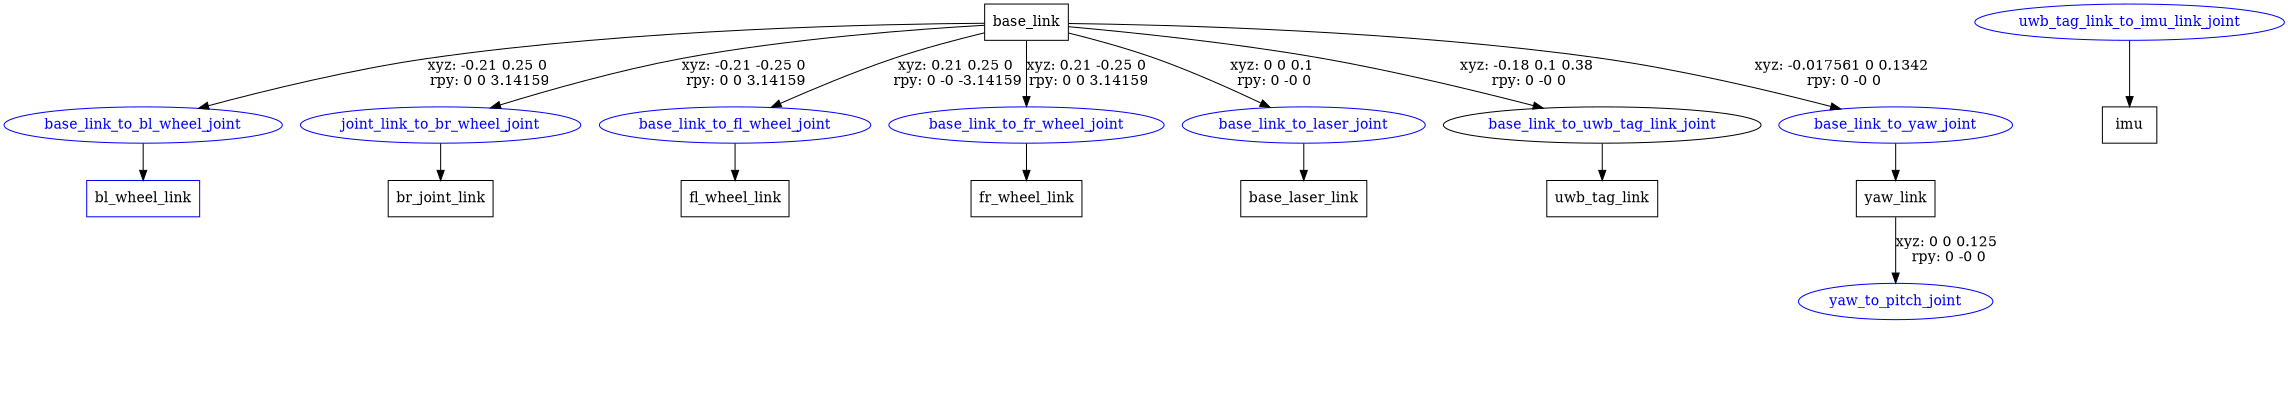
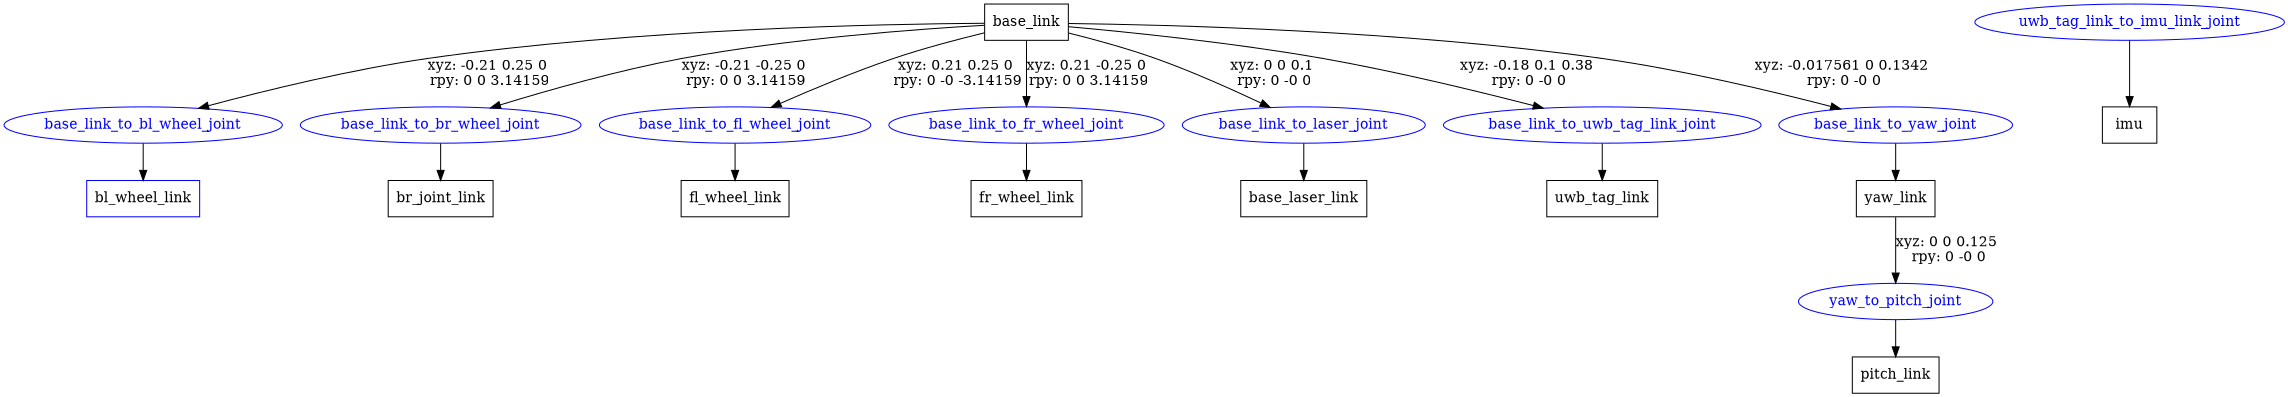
(441, 125) -> (441, 125)
(1602, 125) -> (1602, 125)
none -> (1896, 375)
